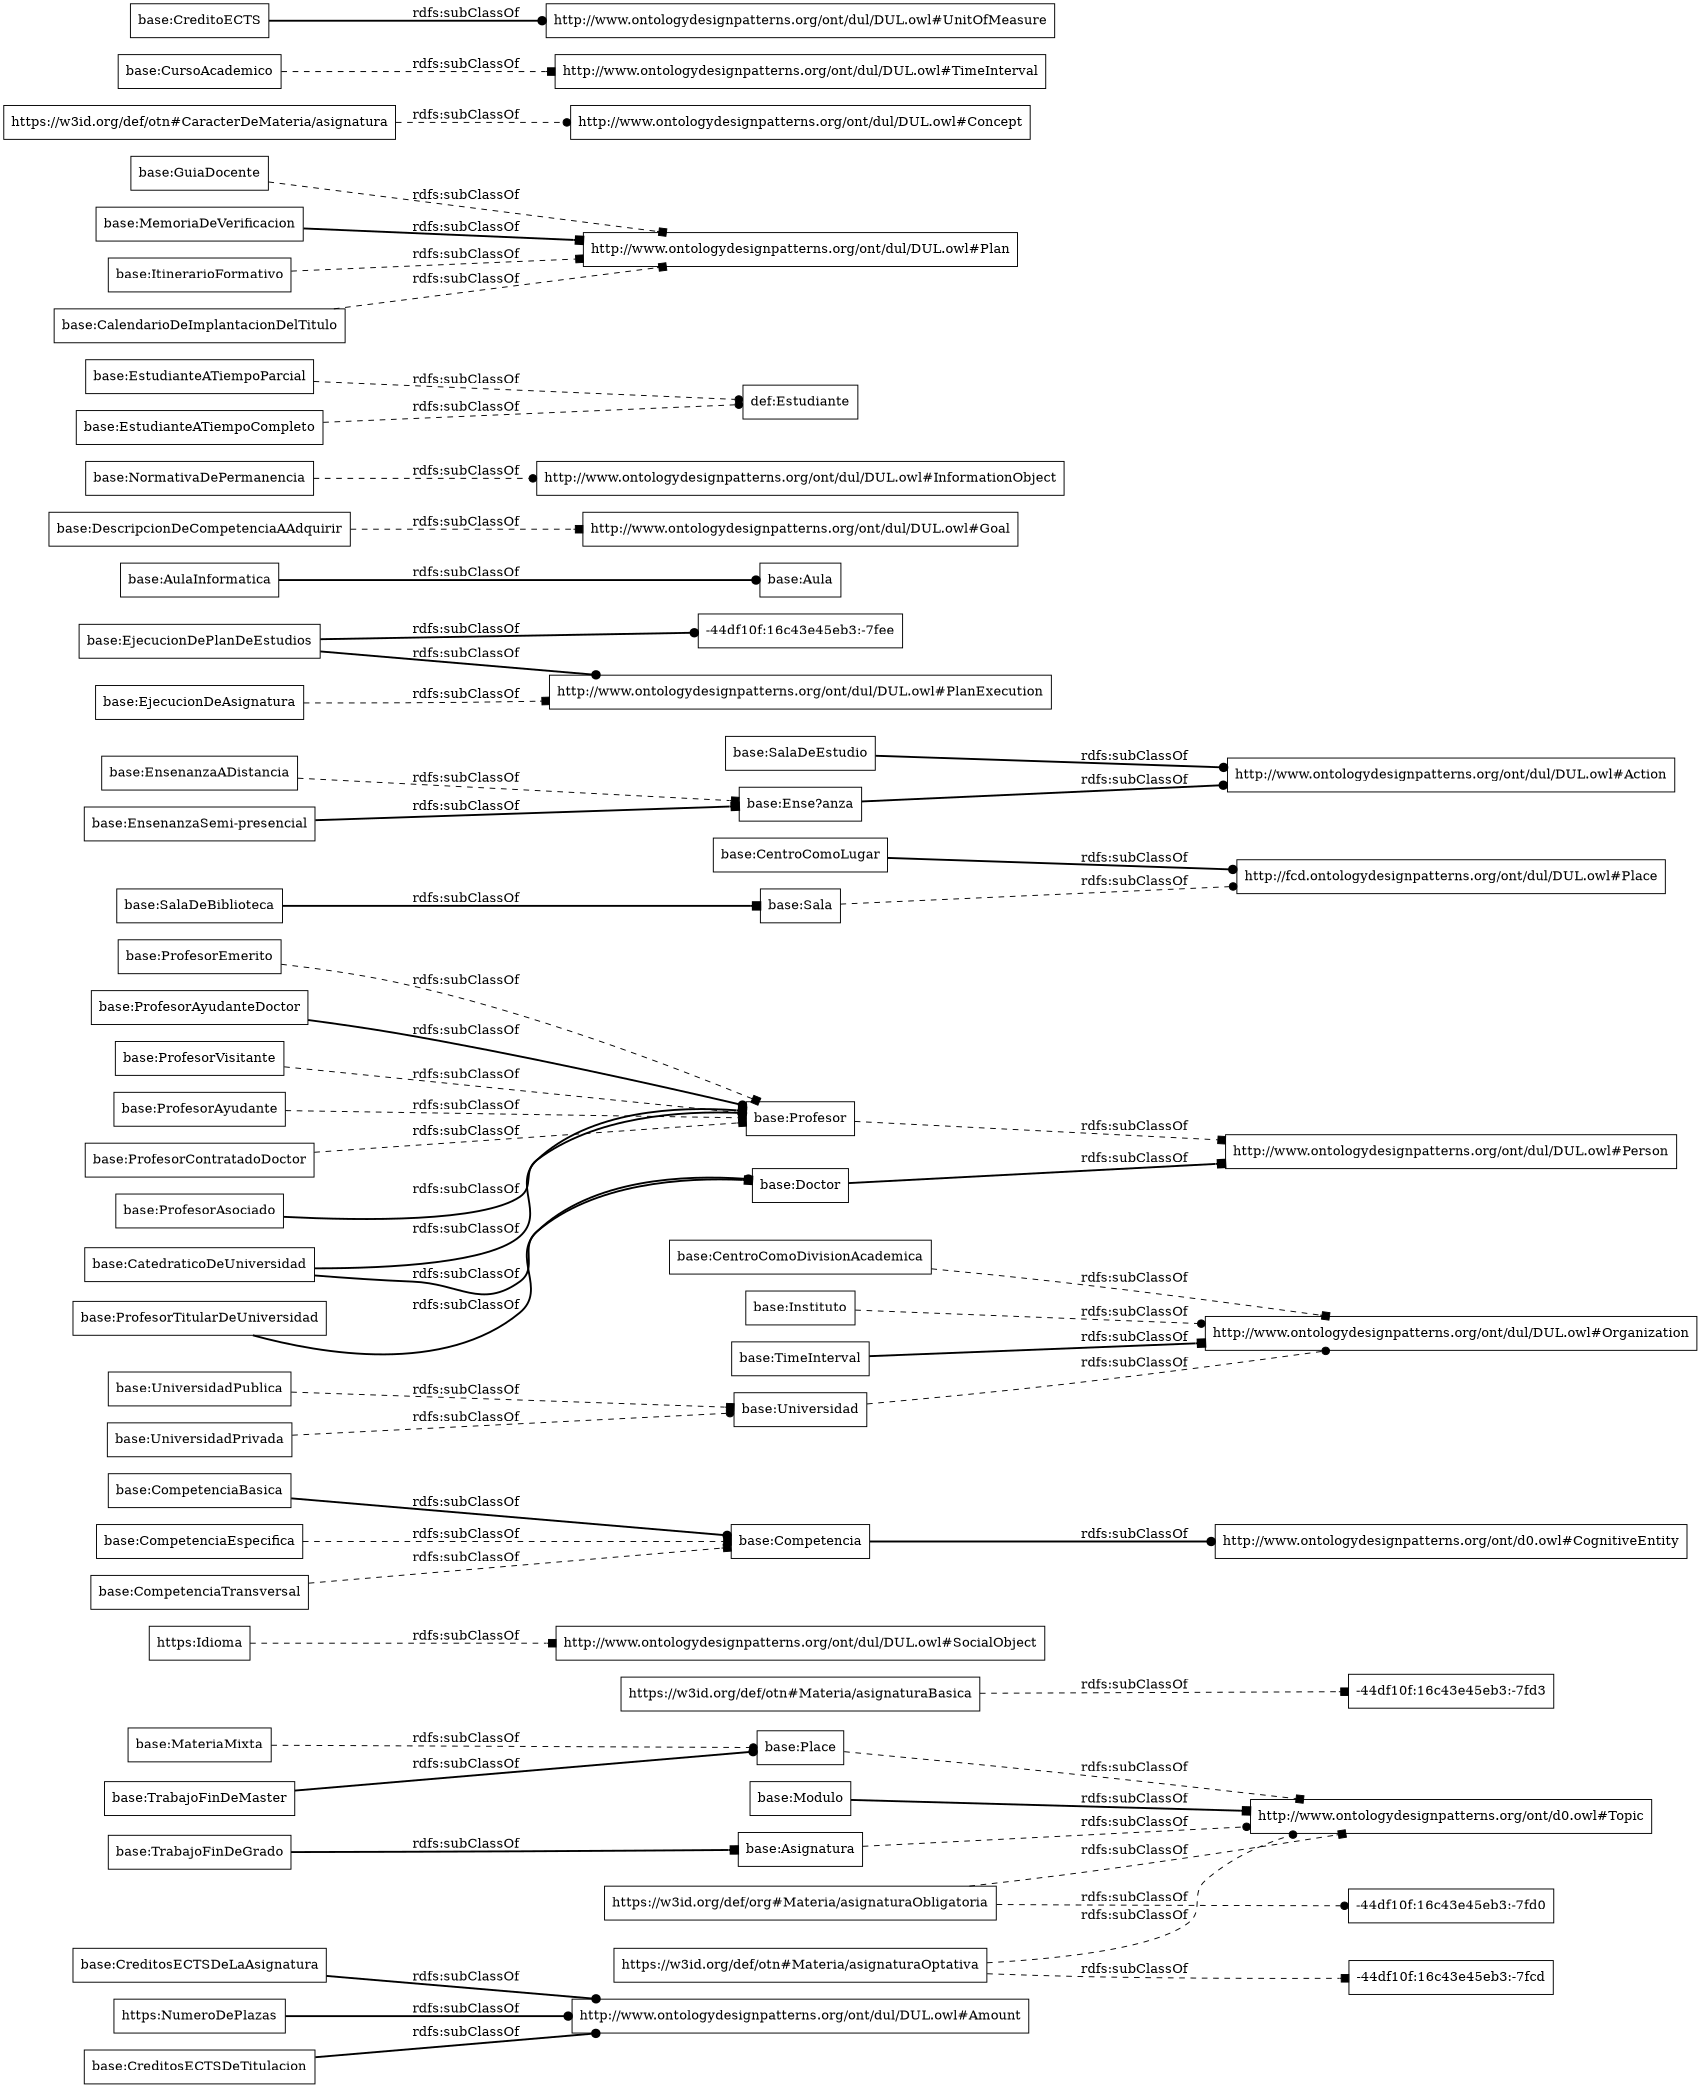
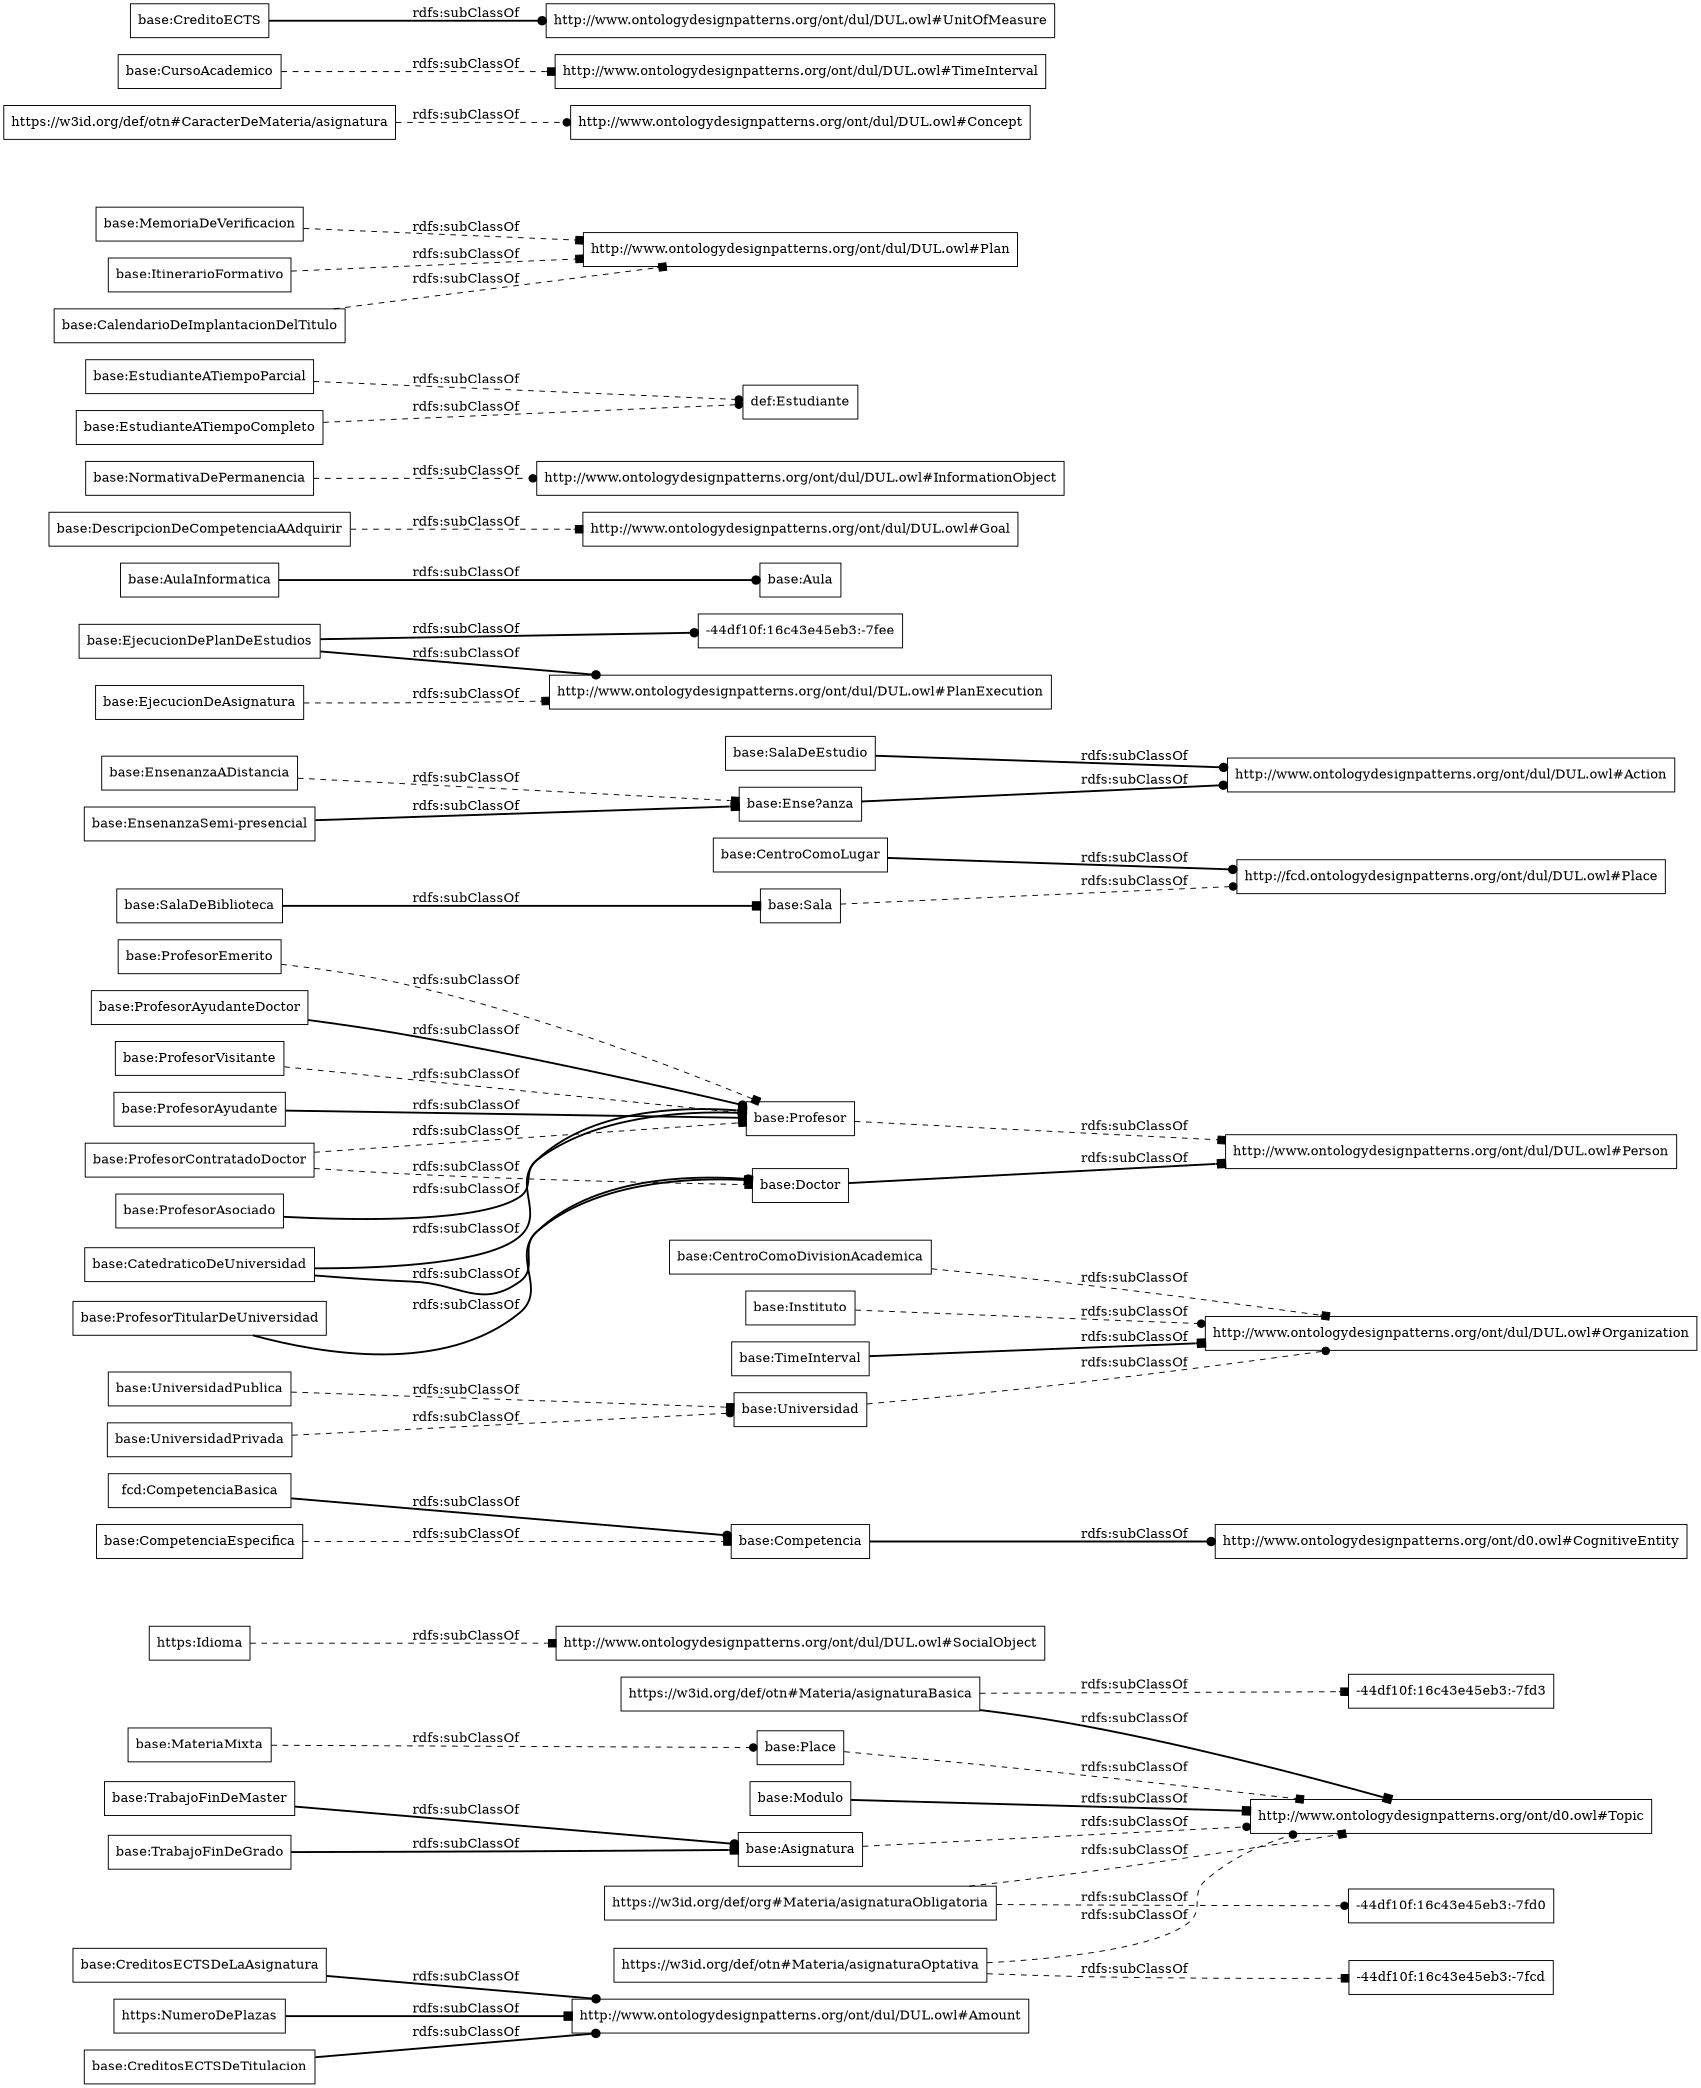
(200, 173) -> none
(439, 234) -> (439, 234)
(512, 1114) -> (512, 1114)
none -> (518, 1179)
(200, 1491) -> (200, 1491)
(200, 1592) -> none
none -> (1182, 1746)
(522, 1771) -> (513, 1825)
(425, 2016) -> (425, 2016)
